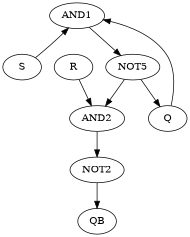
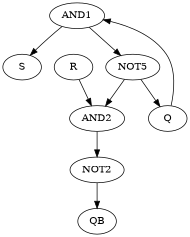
(50, 46) -> (49, 38)
